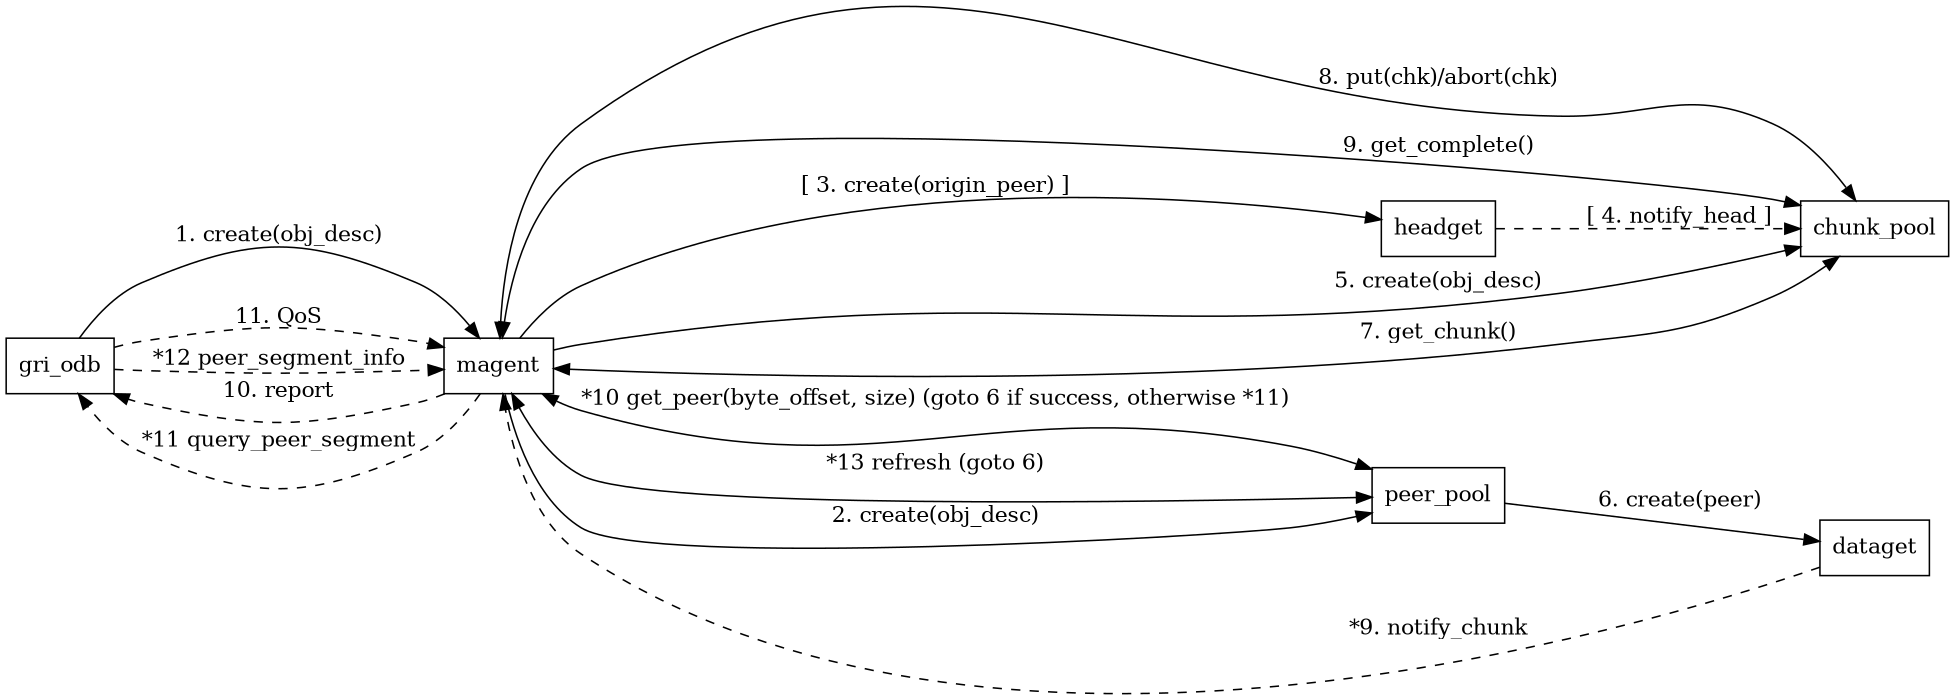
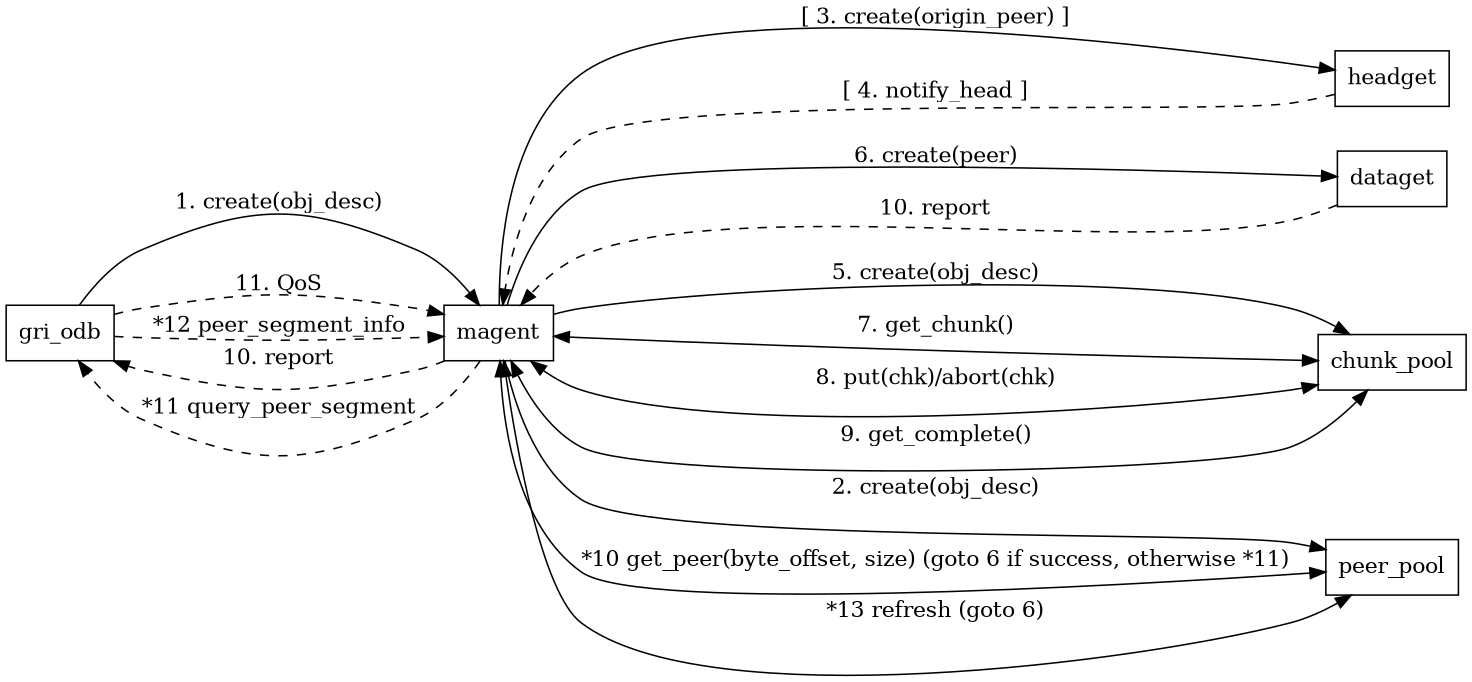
(1640, 229) -> (871, 109)
(1654, 521) -> (881, 167)
(1438, 629) -> (936, 209)
